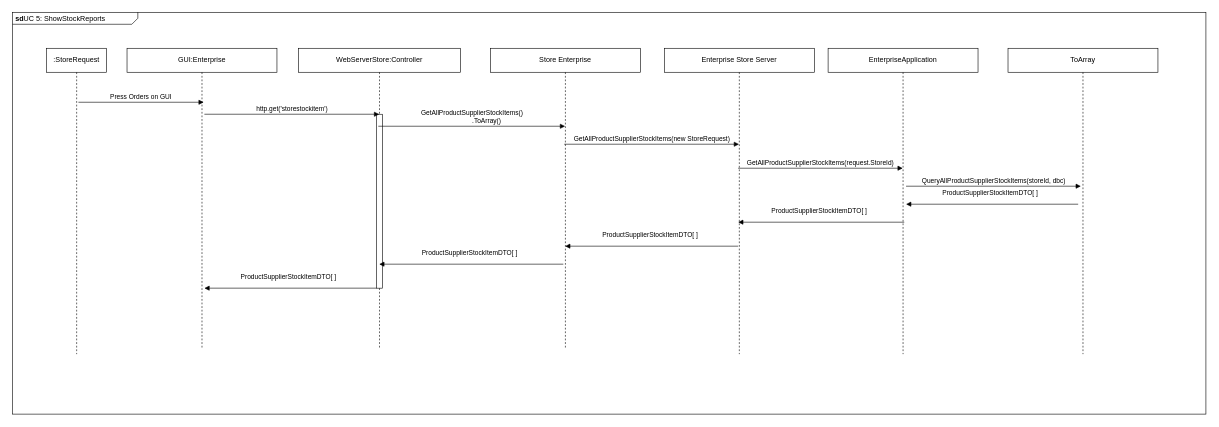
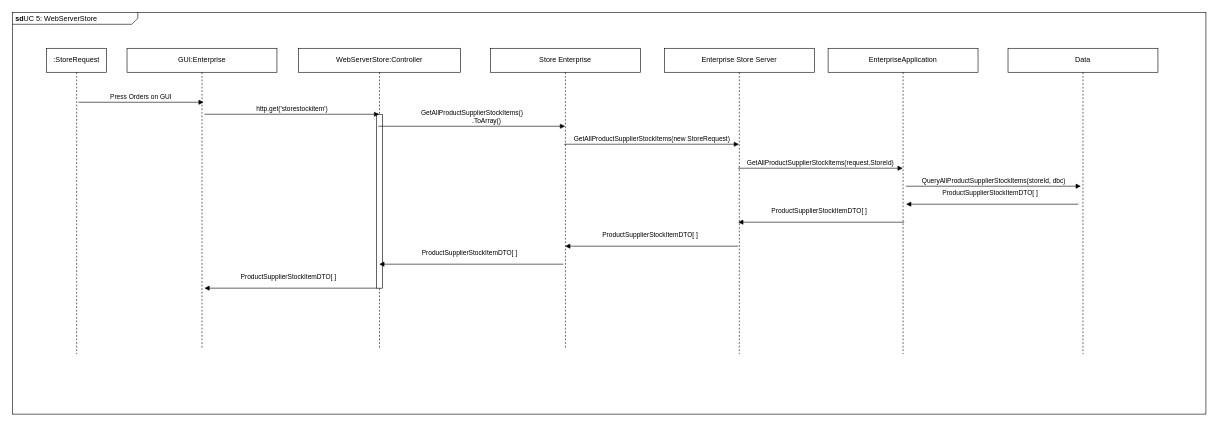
(58, 17) -> (54, 17)
(1083, 60) -> (1083, 60)
